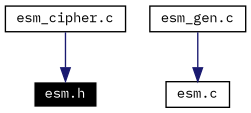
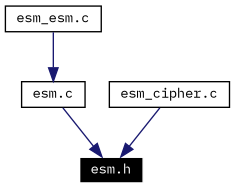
(198, 19) -> (53, 19)
none -> (78, 127)
